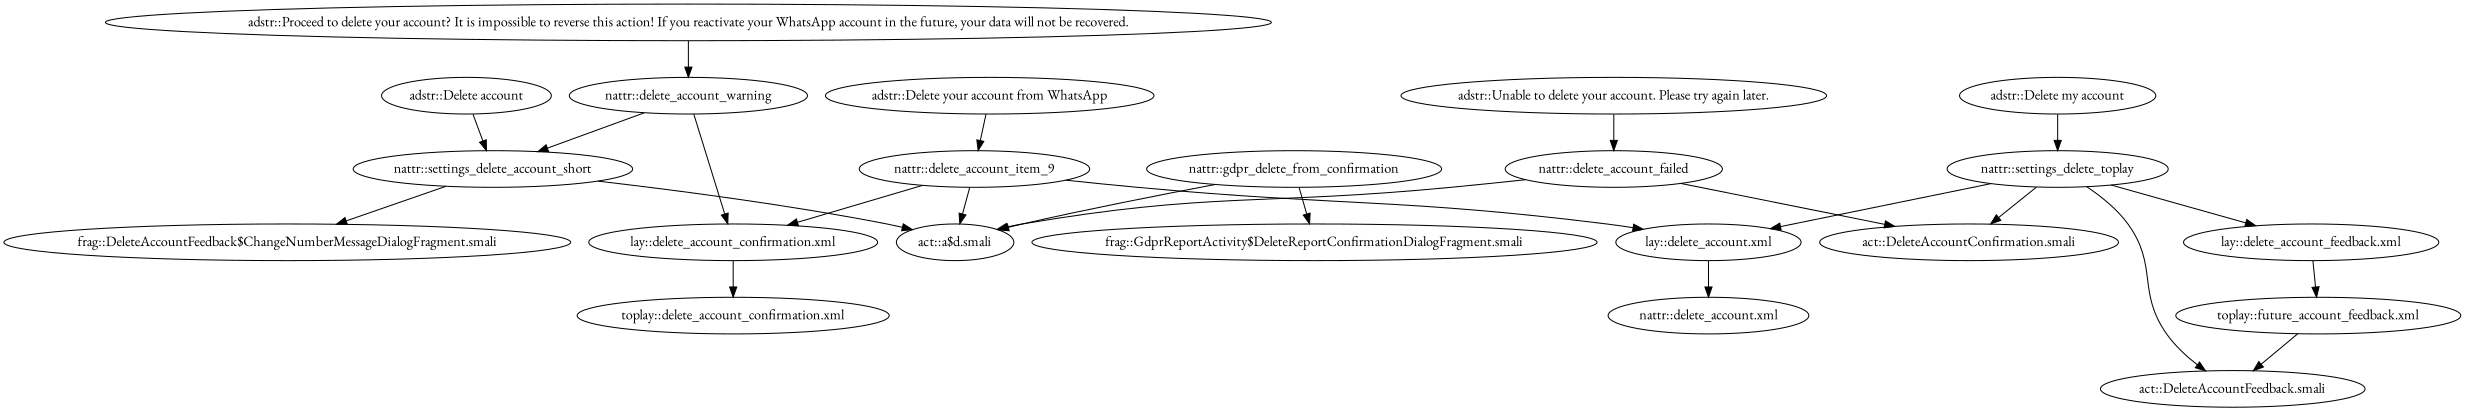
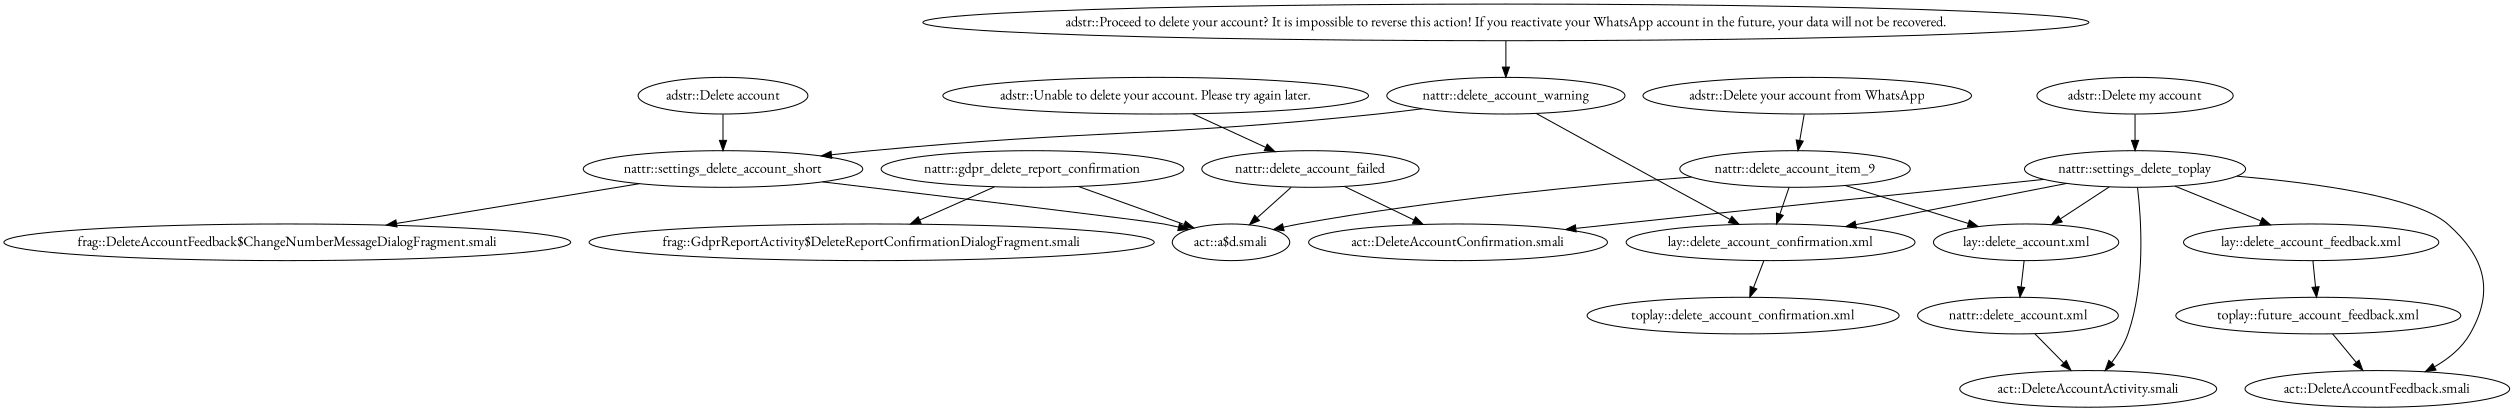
(1294, 169) -> (1033, 169)
none -> (1961, 204)
none -> (2088, 389)
